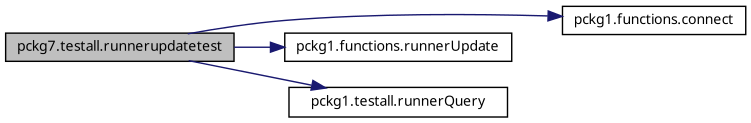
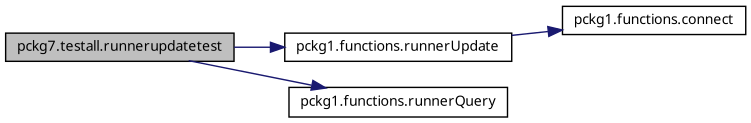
(367, 16) -> (530, 33)
(398, 102) -> (398, 102)
